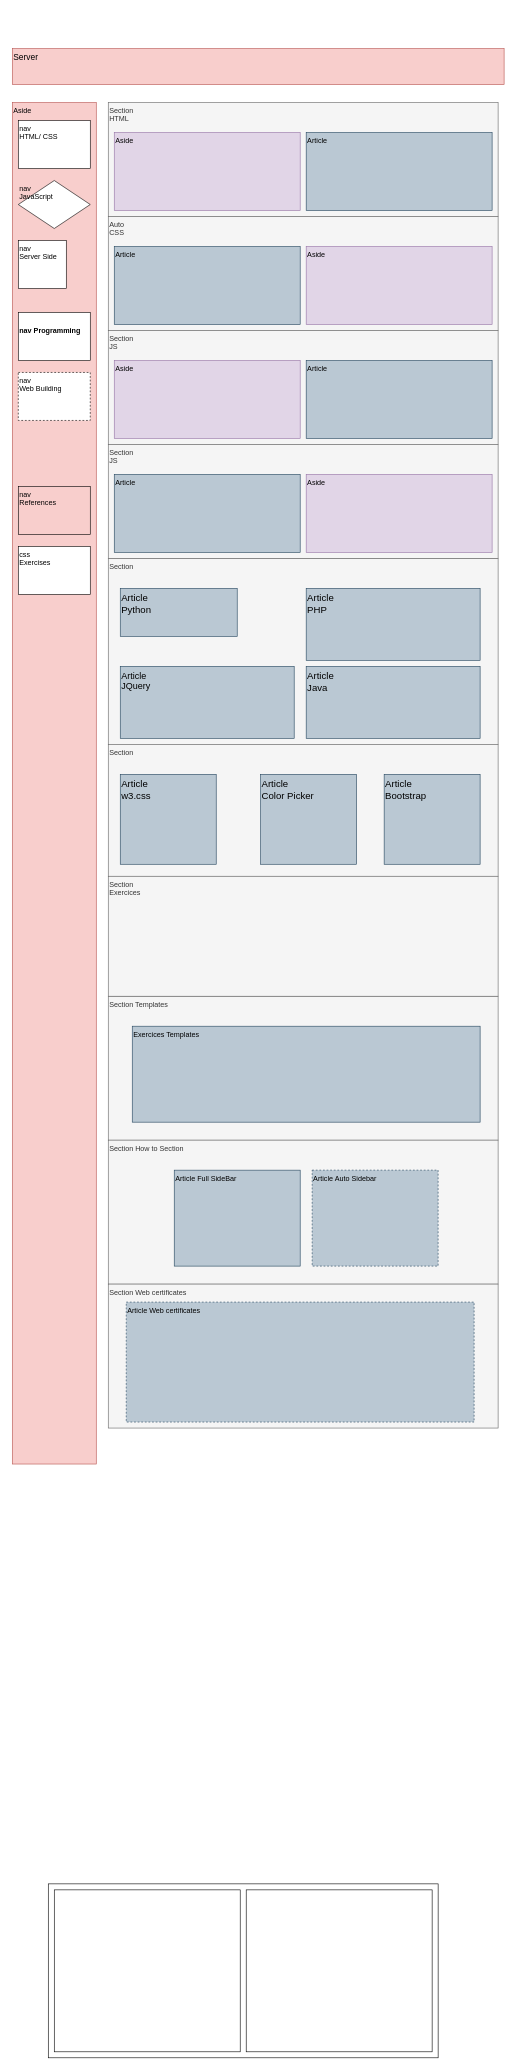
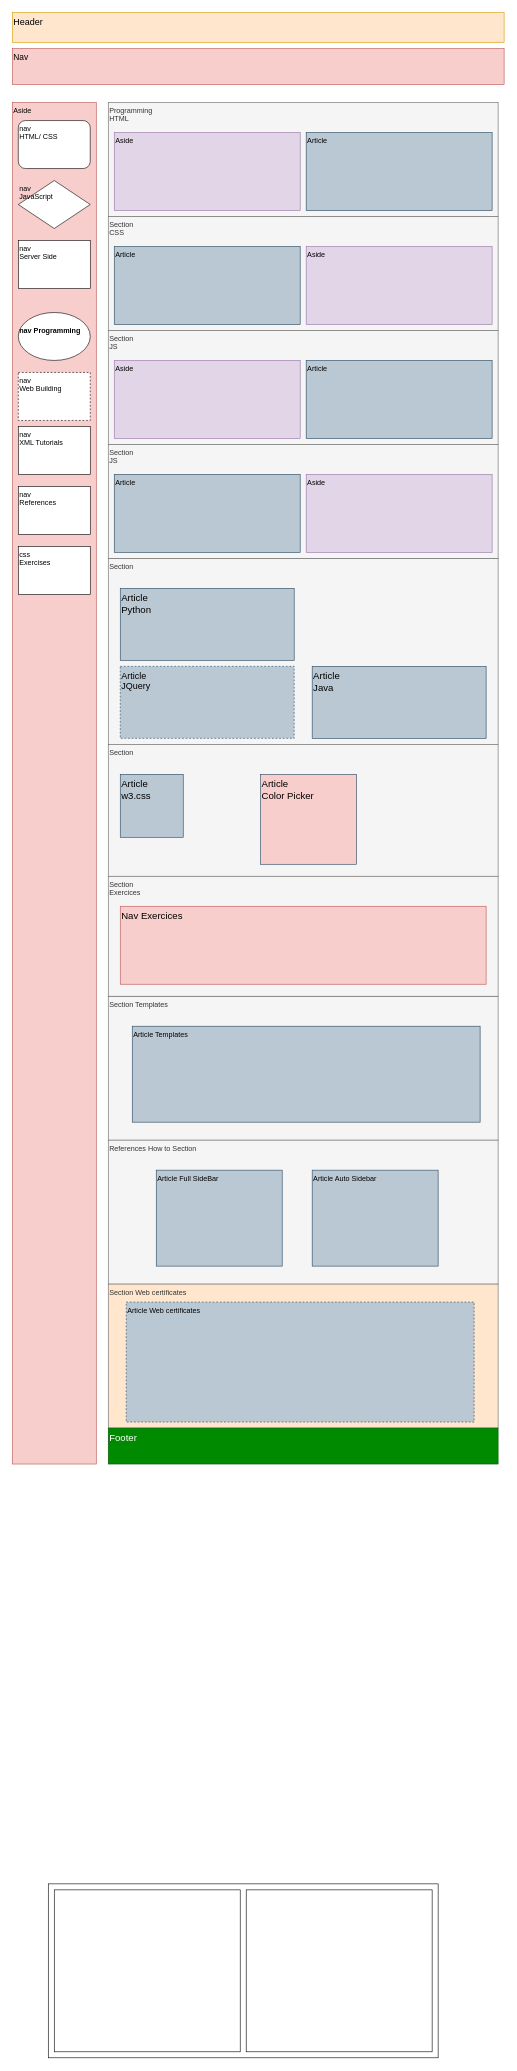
none -> (258, 27)
(28, 58) -> (21, 58)
(123, 115) -> (131, 115)
(54, 144) -> (54, 144)
(118, 229) -> (123, 229)
(42, 264) -> (54, 264)
(54, 336) -> (54, 336)
none -> (54, 450)
(54, 510) -> (54, 510)
(179, 612) -> (207, 624)
(393, 624) -> none
(207, 702) -> (207, 702)
(393, 702) -> (399, 702)
(168, 819) -> (152, 806)
(309, 819) -> (309, 819)
(432, 819) -> none
none -> (303, 945)
(169, 1035) -> (164, 1035)
(149, 1149) -> (156, 1149)
(237, 1218) -> (219, 1218)
(375, 1218) -> (375, 1218)
(153, 1293) -> (153, 1293)
none -> (303, 1446)
